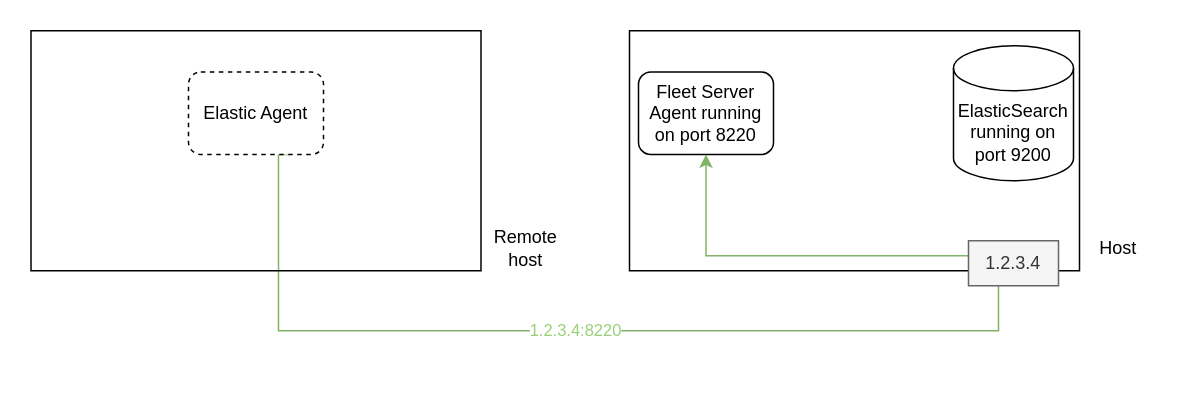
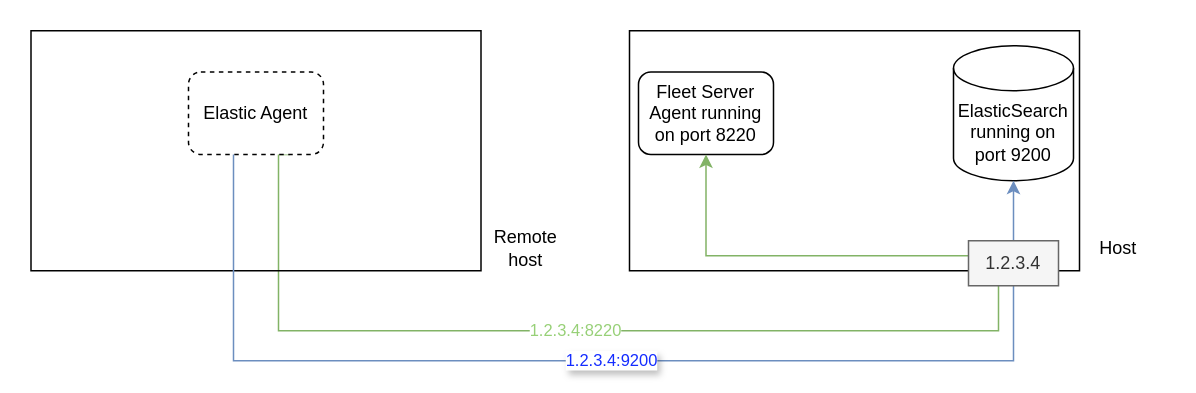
none -> (558, 361)
